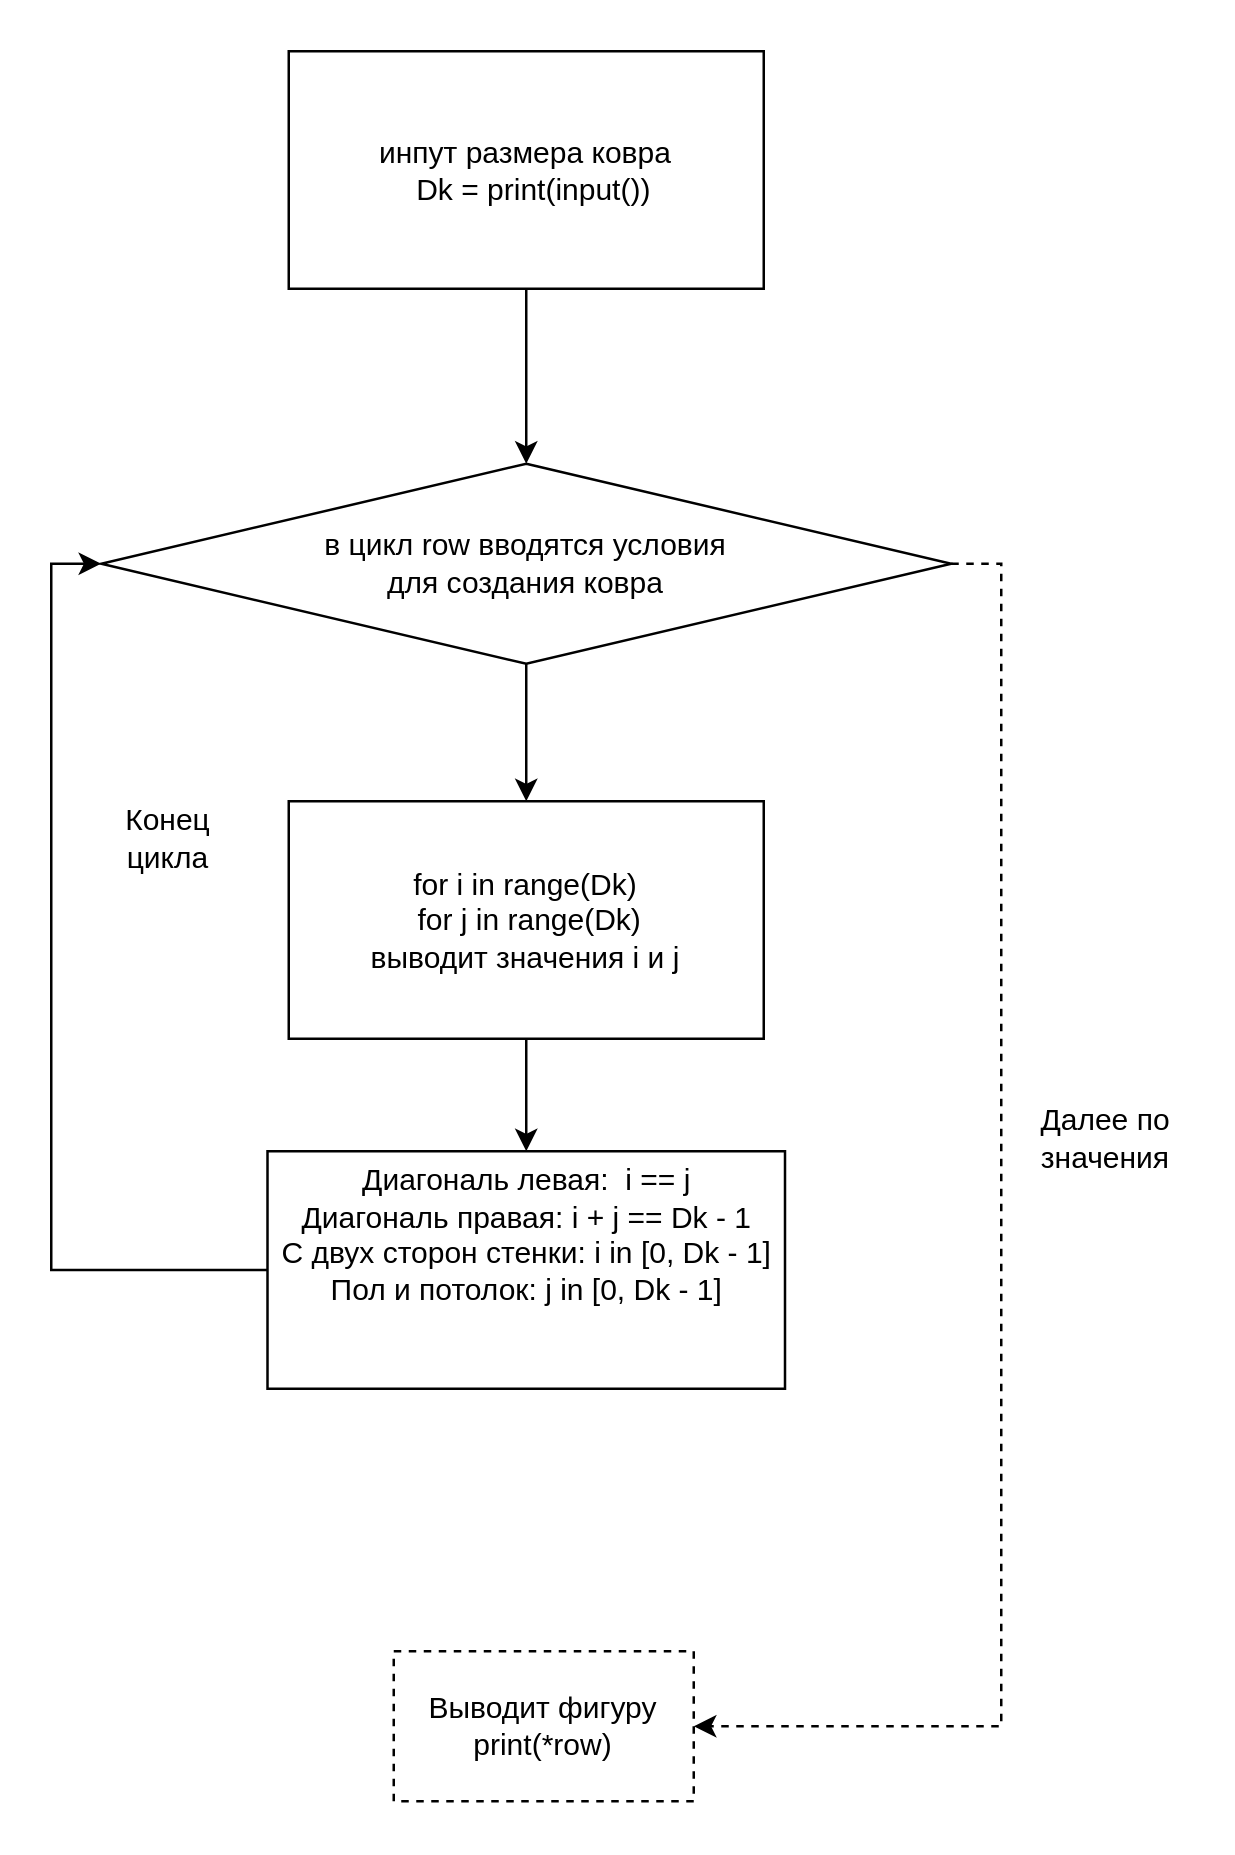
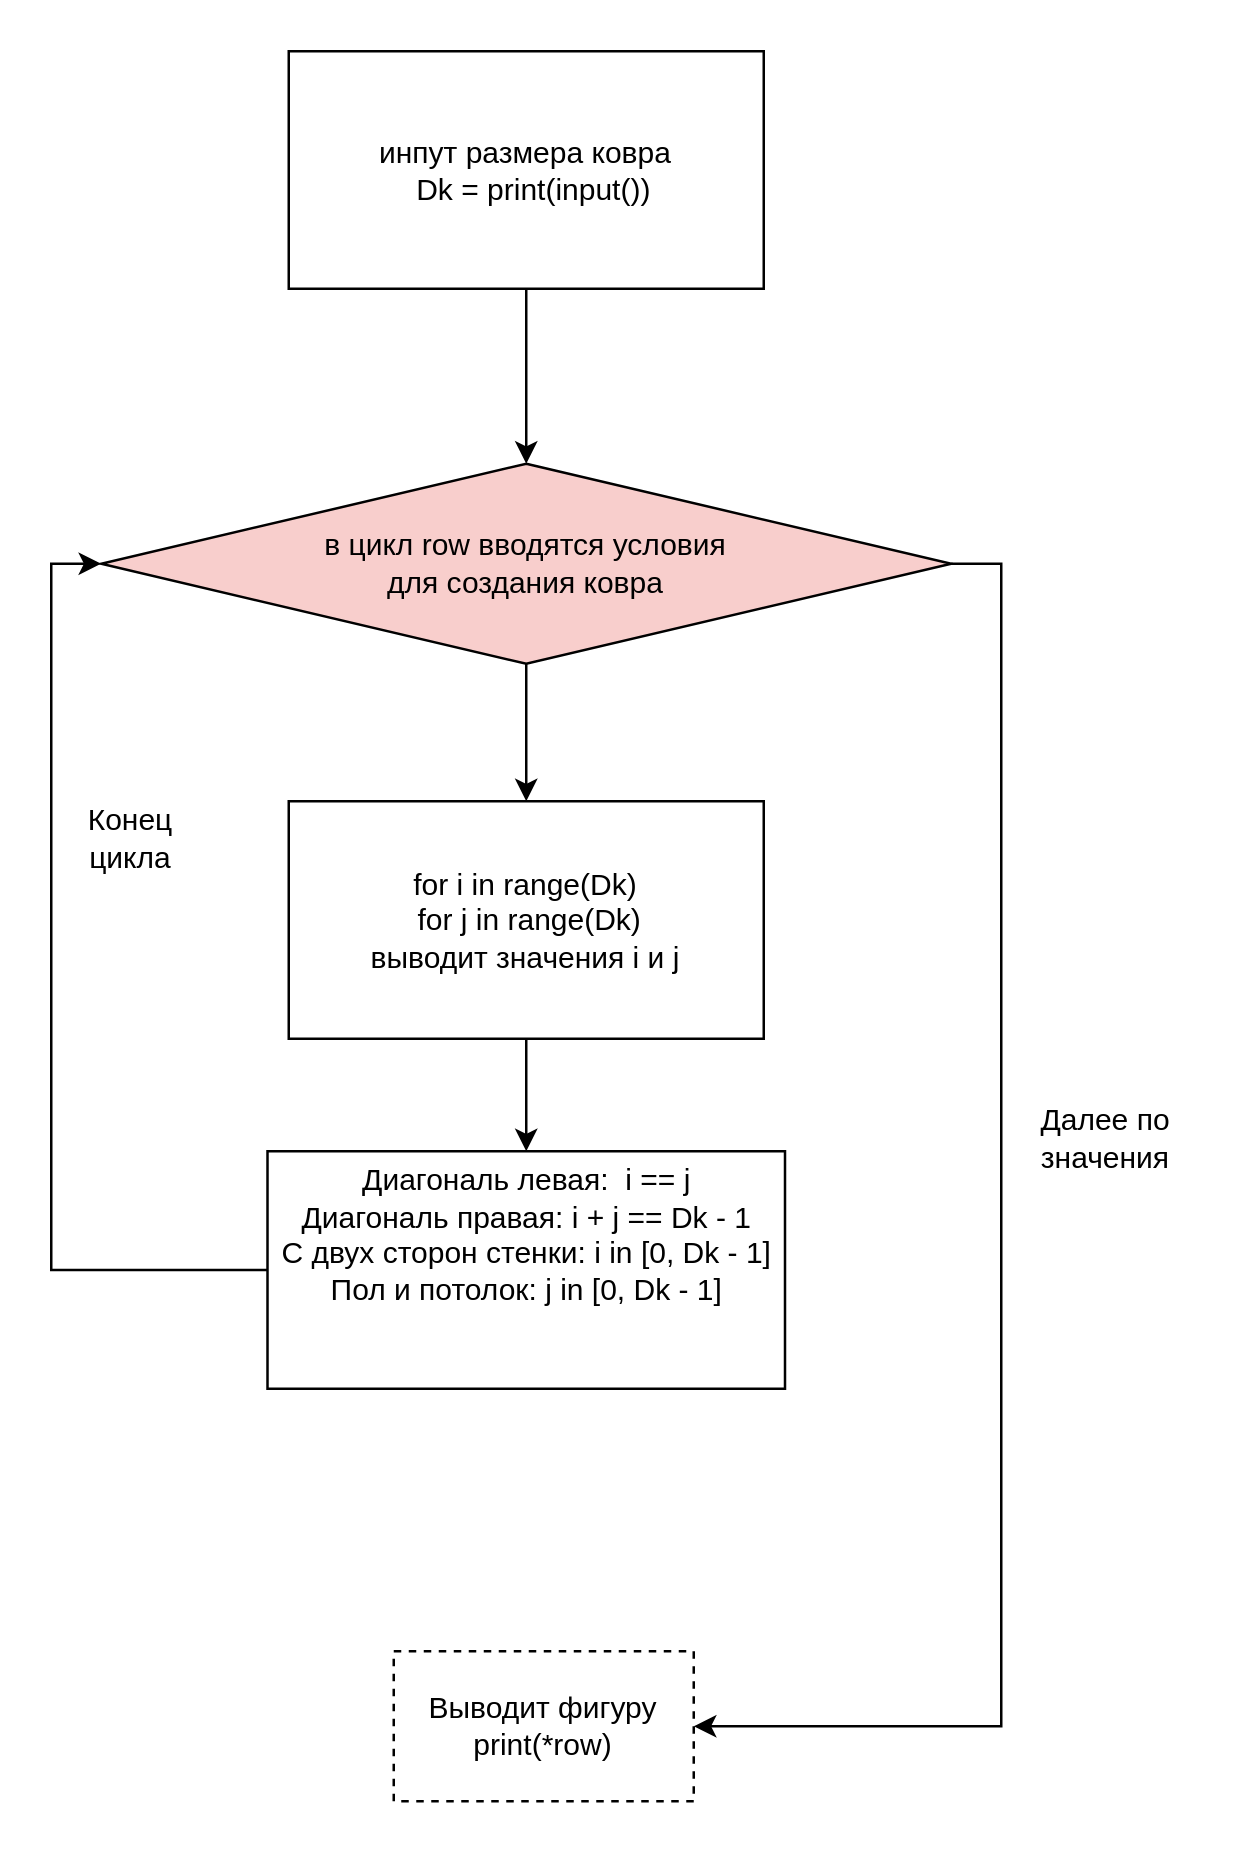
(526, 564) -> (526, 564)
(169, 839) -> (131, 839)
(1001, 1265) -> (1001, 1265)
